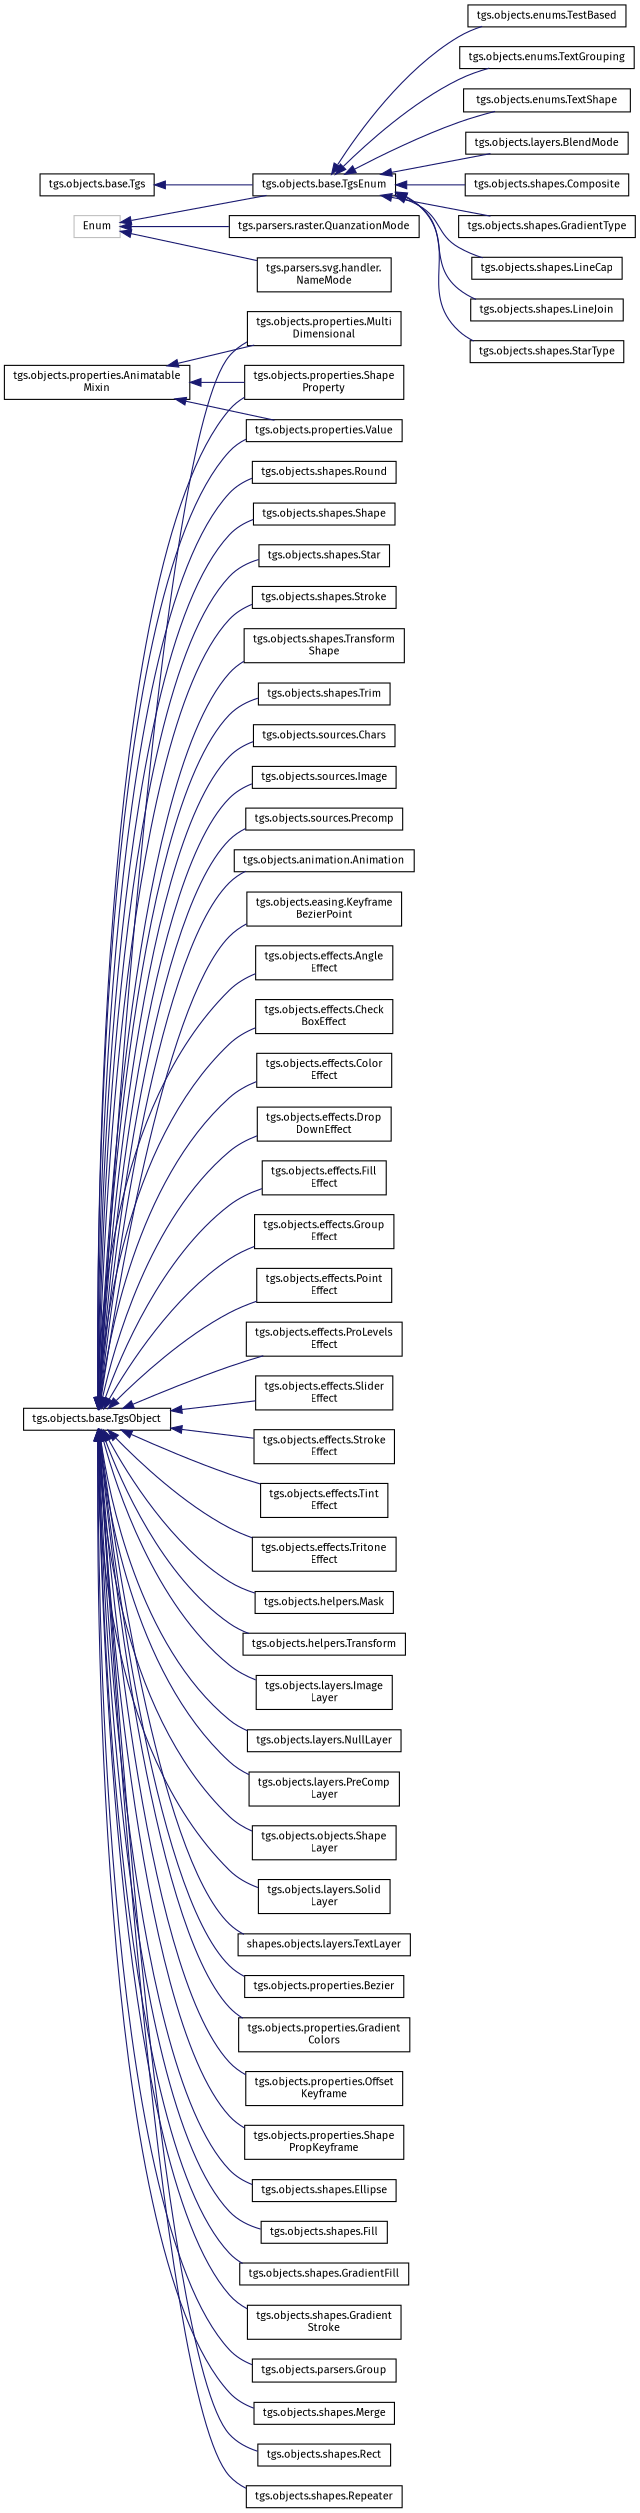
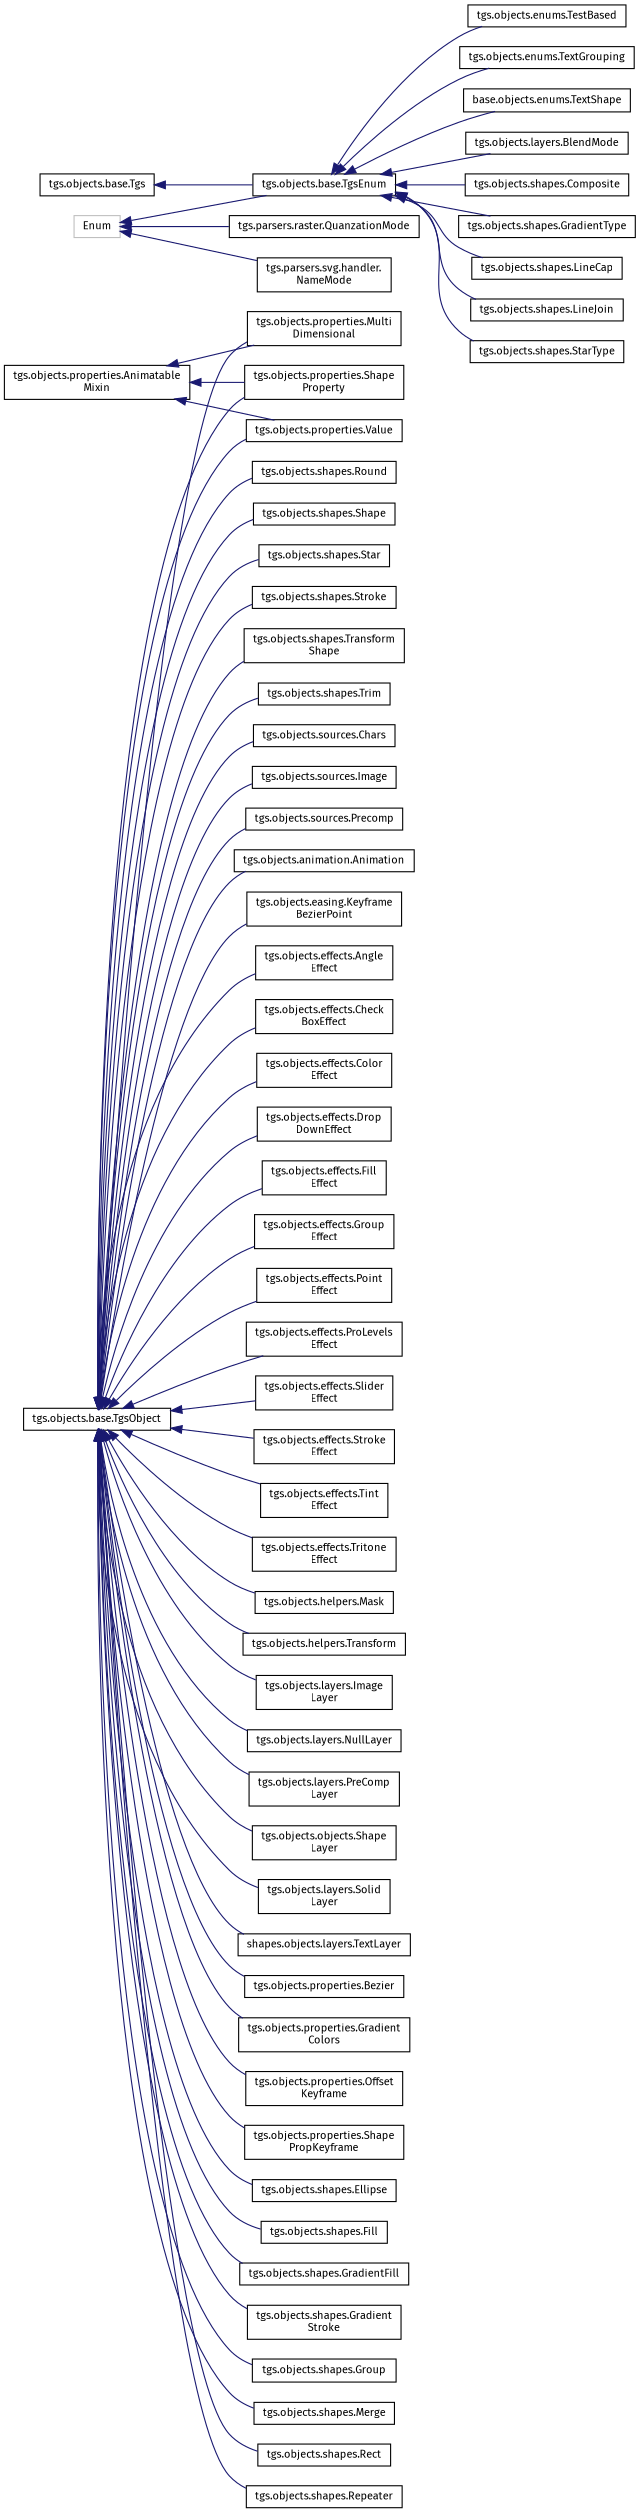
(547, 100) -> (547, 100)
(324, 2371) -> (324, 2371)
